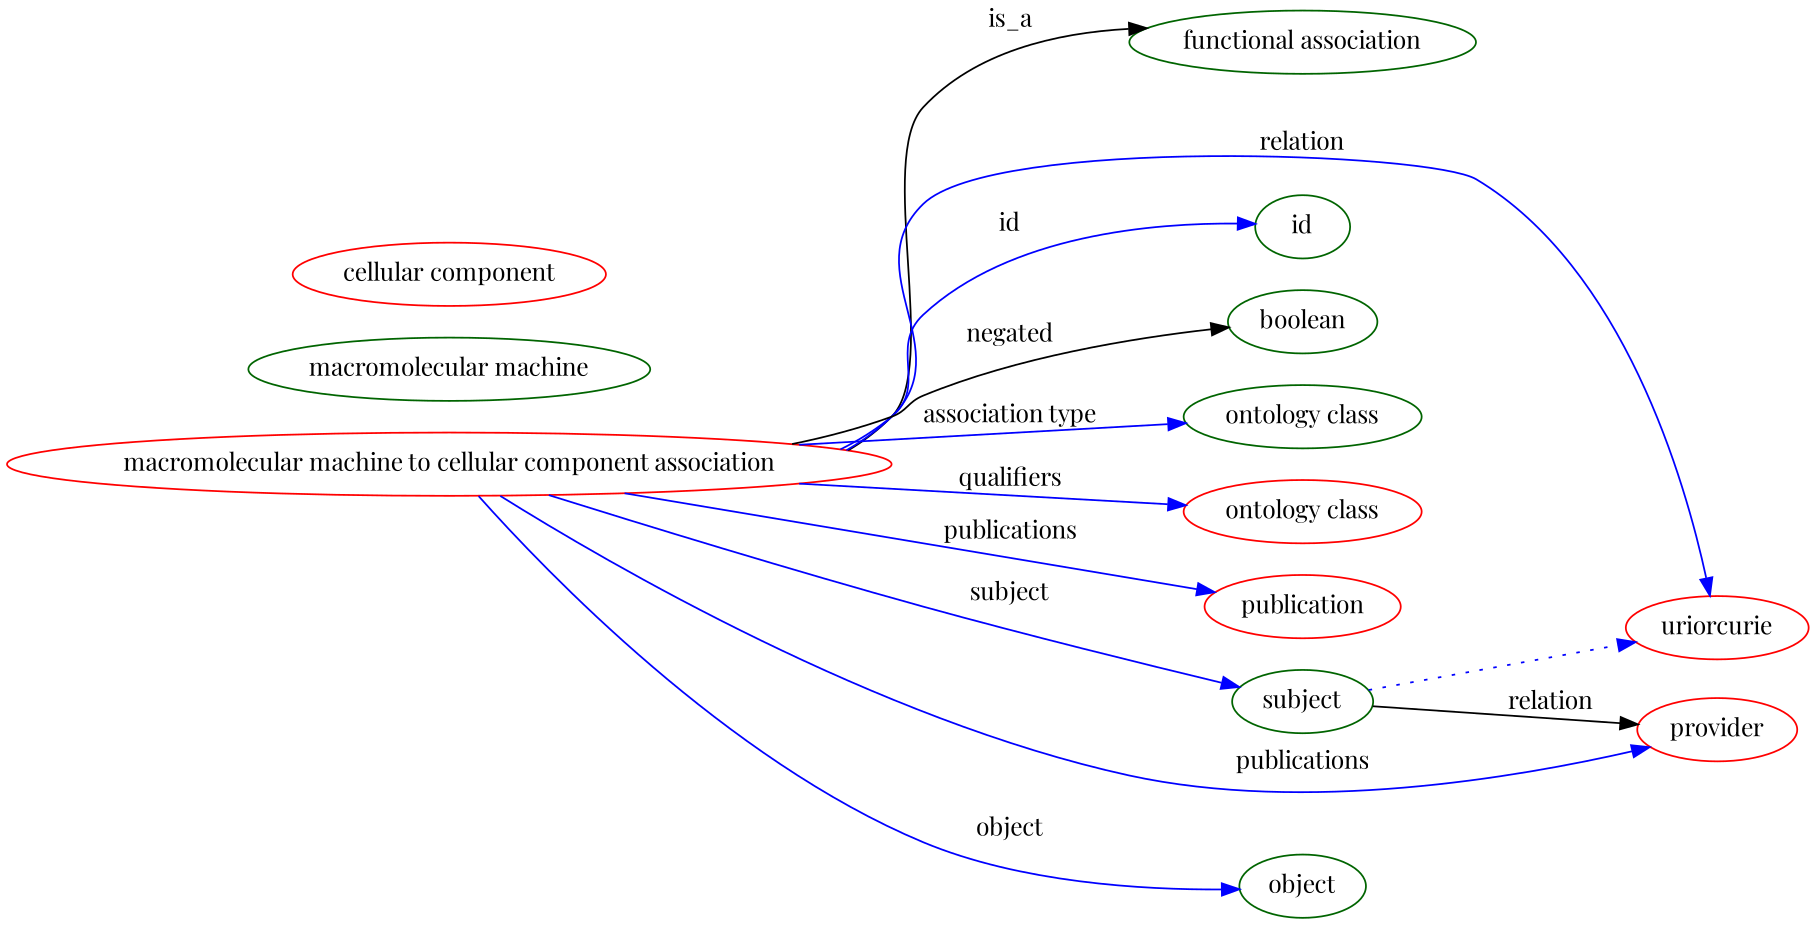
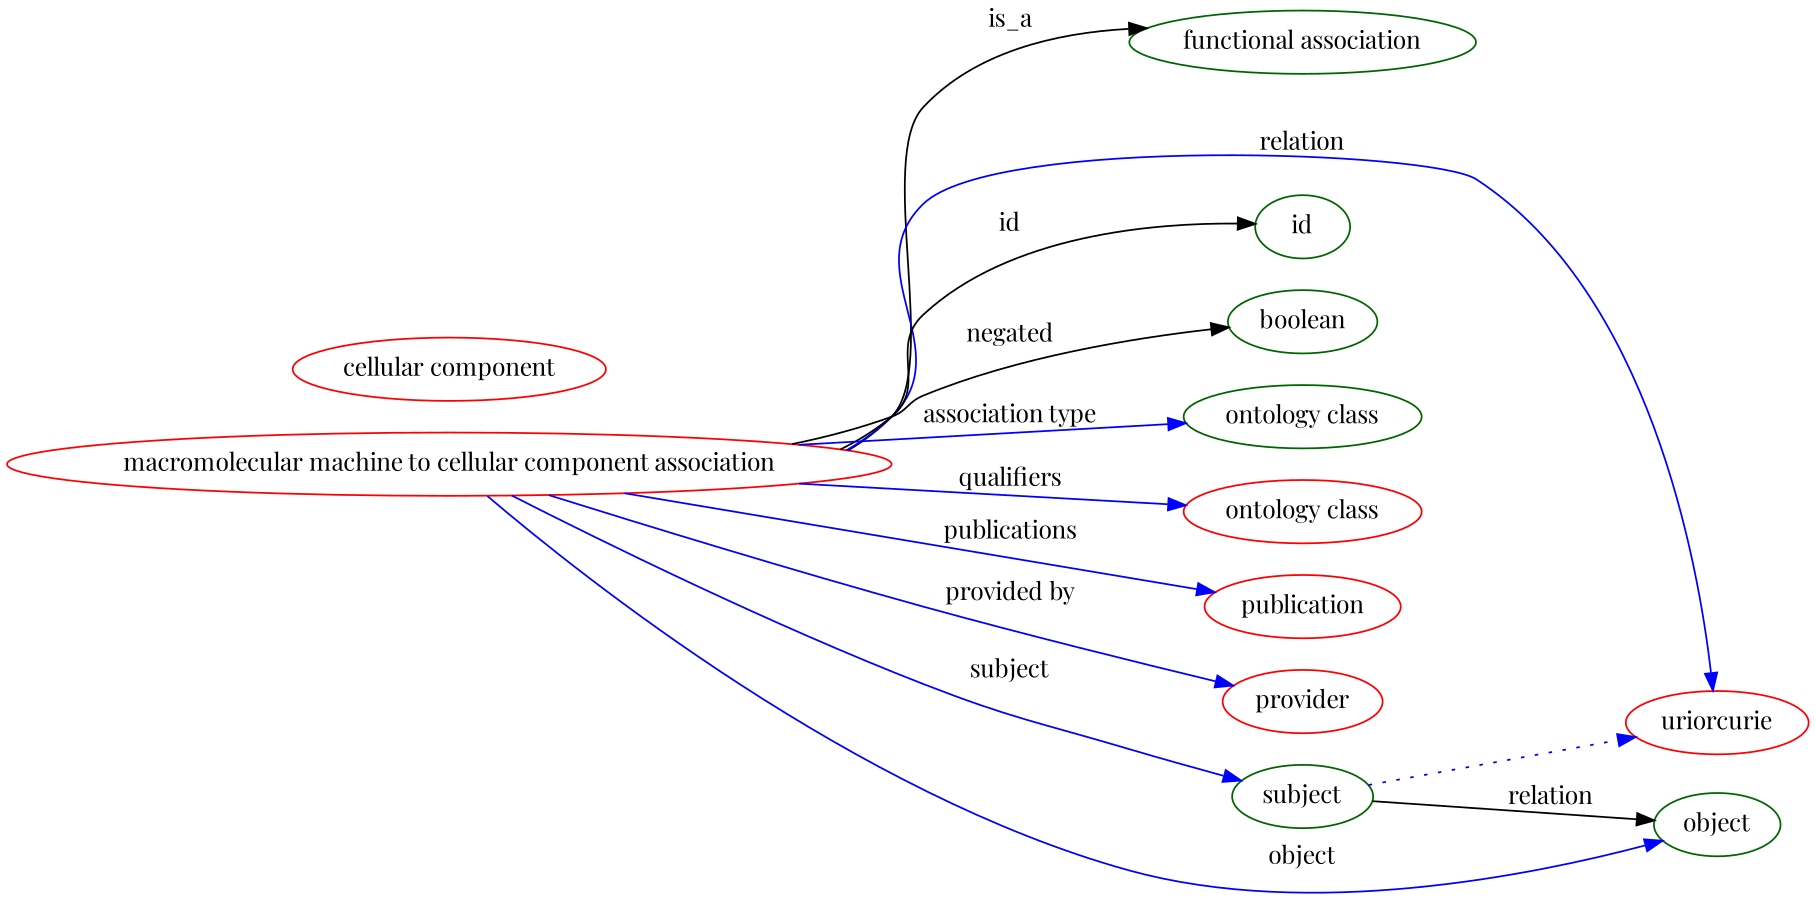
(991, 270) -> (991, 270)
(449, 369) -> none
(1496, 715) -> (1505, 810)
(1303, 762) -> (1010, 593)
